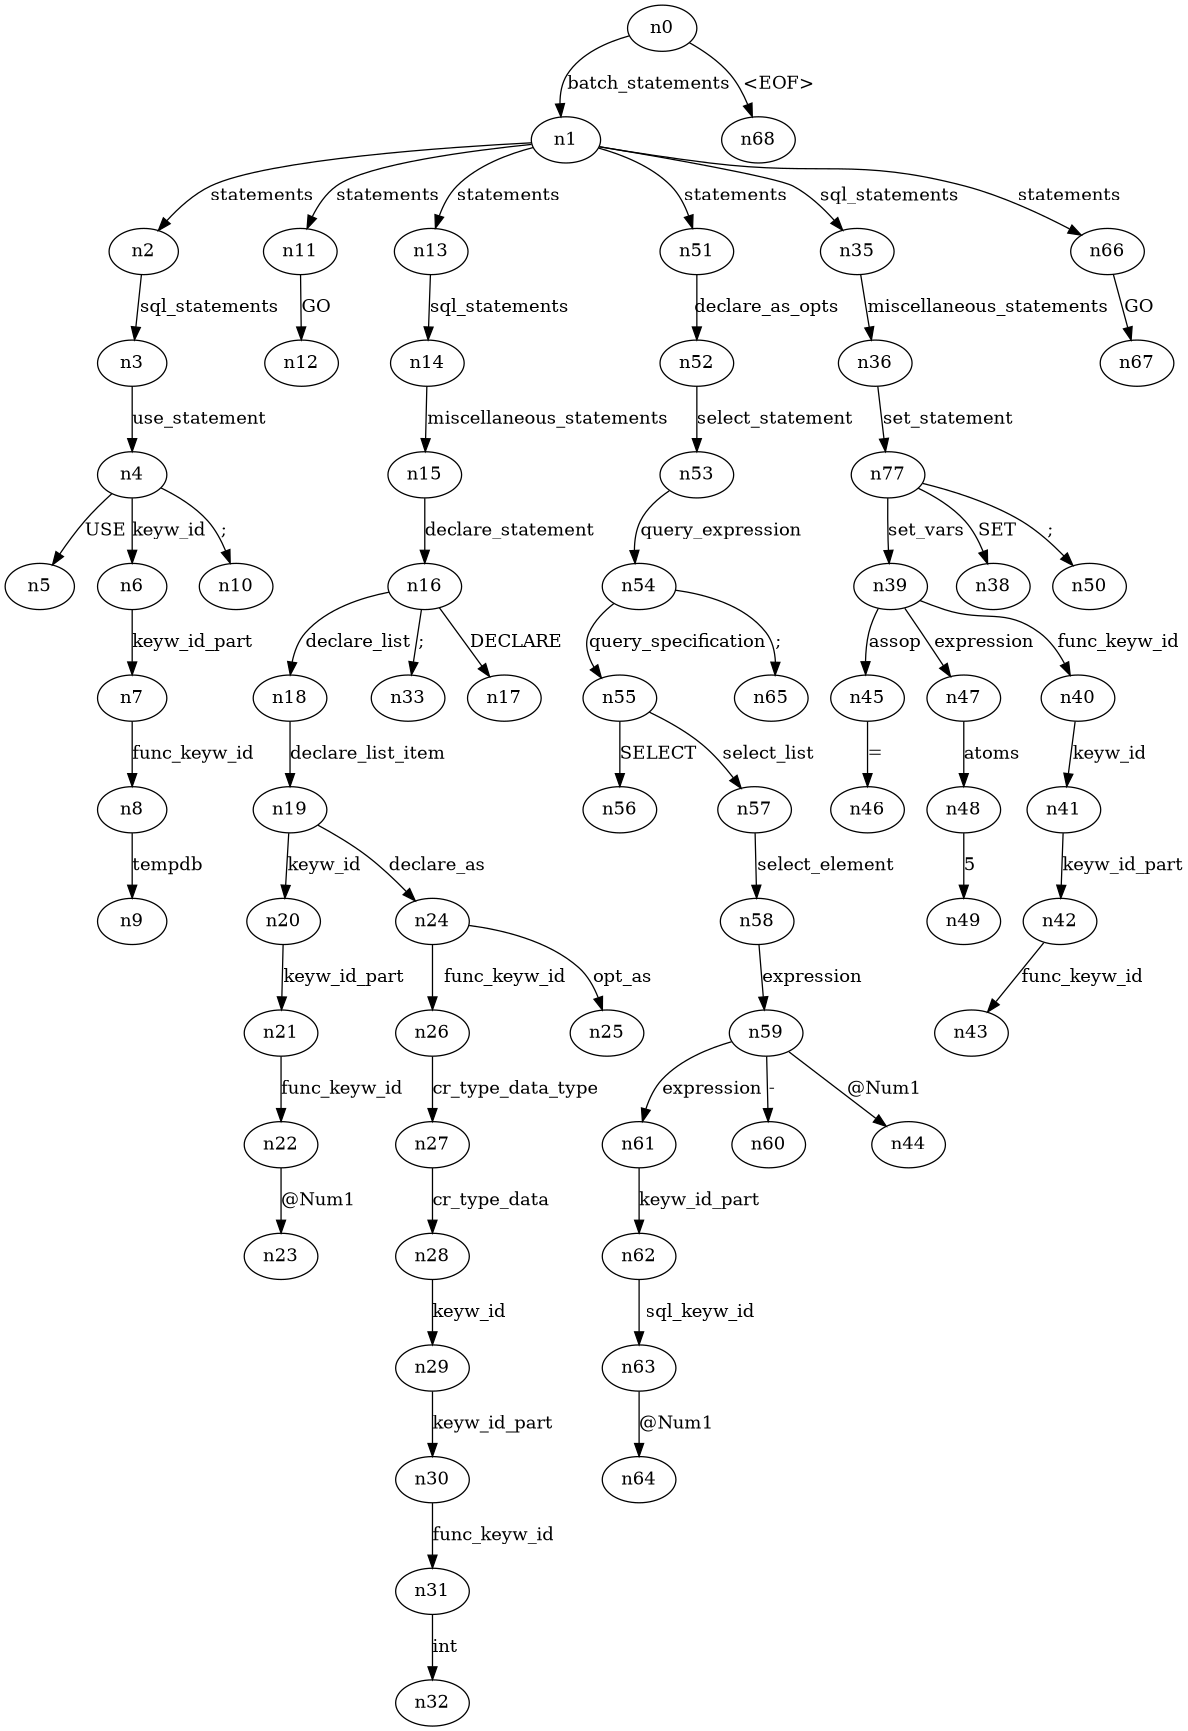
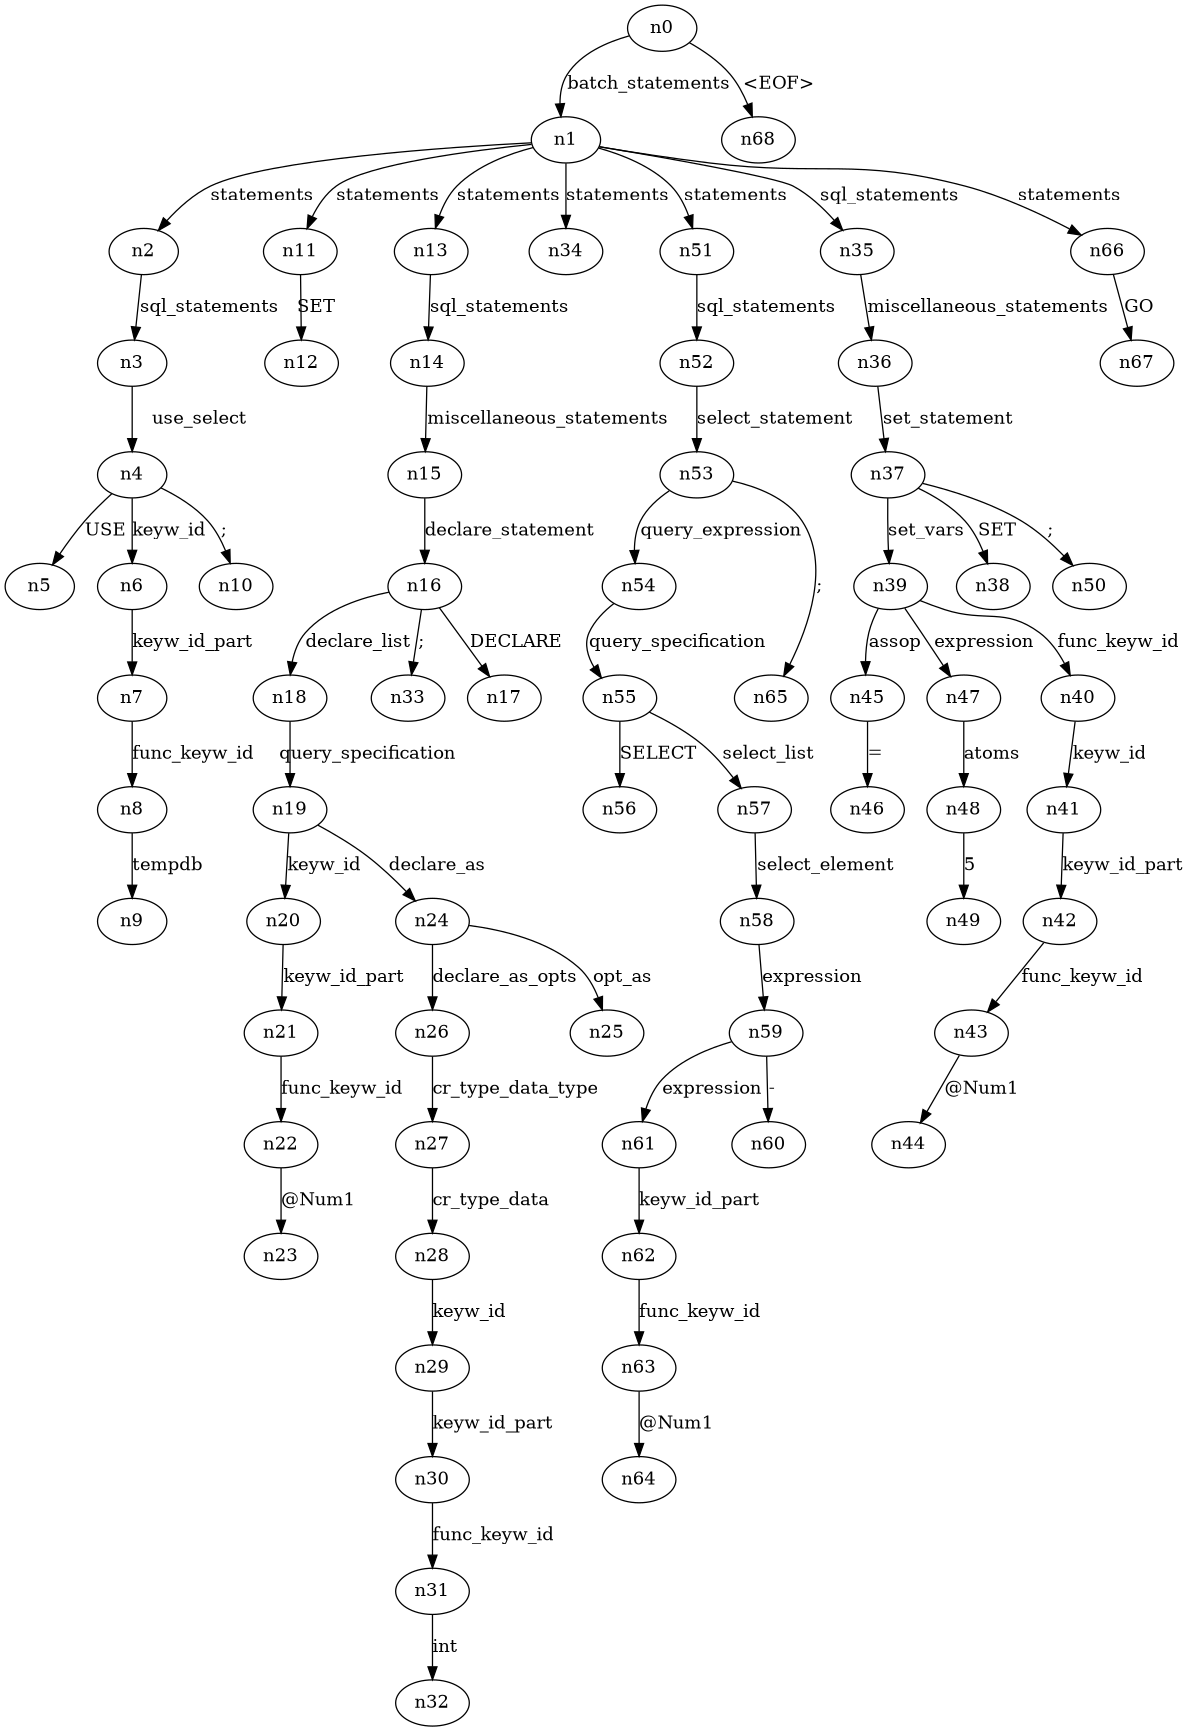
none -> (566, 252)
(316, 307) -> (316, 307)
(767, 307) -> (767, 307)
(200, 419) -> (200, 419)
(888, 475) -> (888, 475)
(739, 610) -> (814, 553)
(368, 754) -> (368, 754)
(505, 977) -> (505, 977)
(832, 1085) -> (943, 1084)
(700, 1312) -> (700, 1312)
